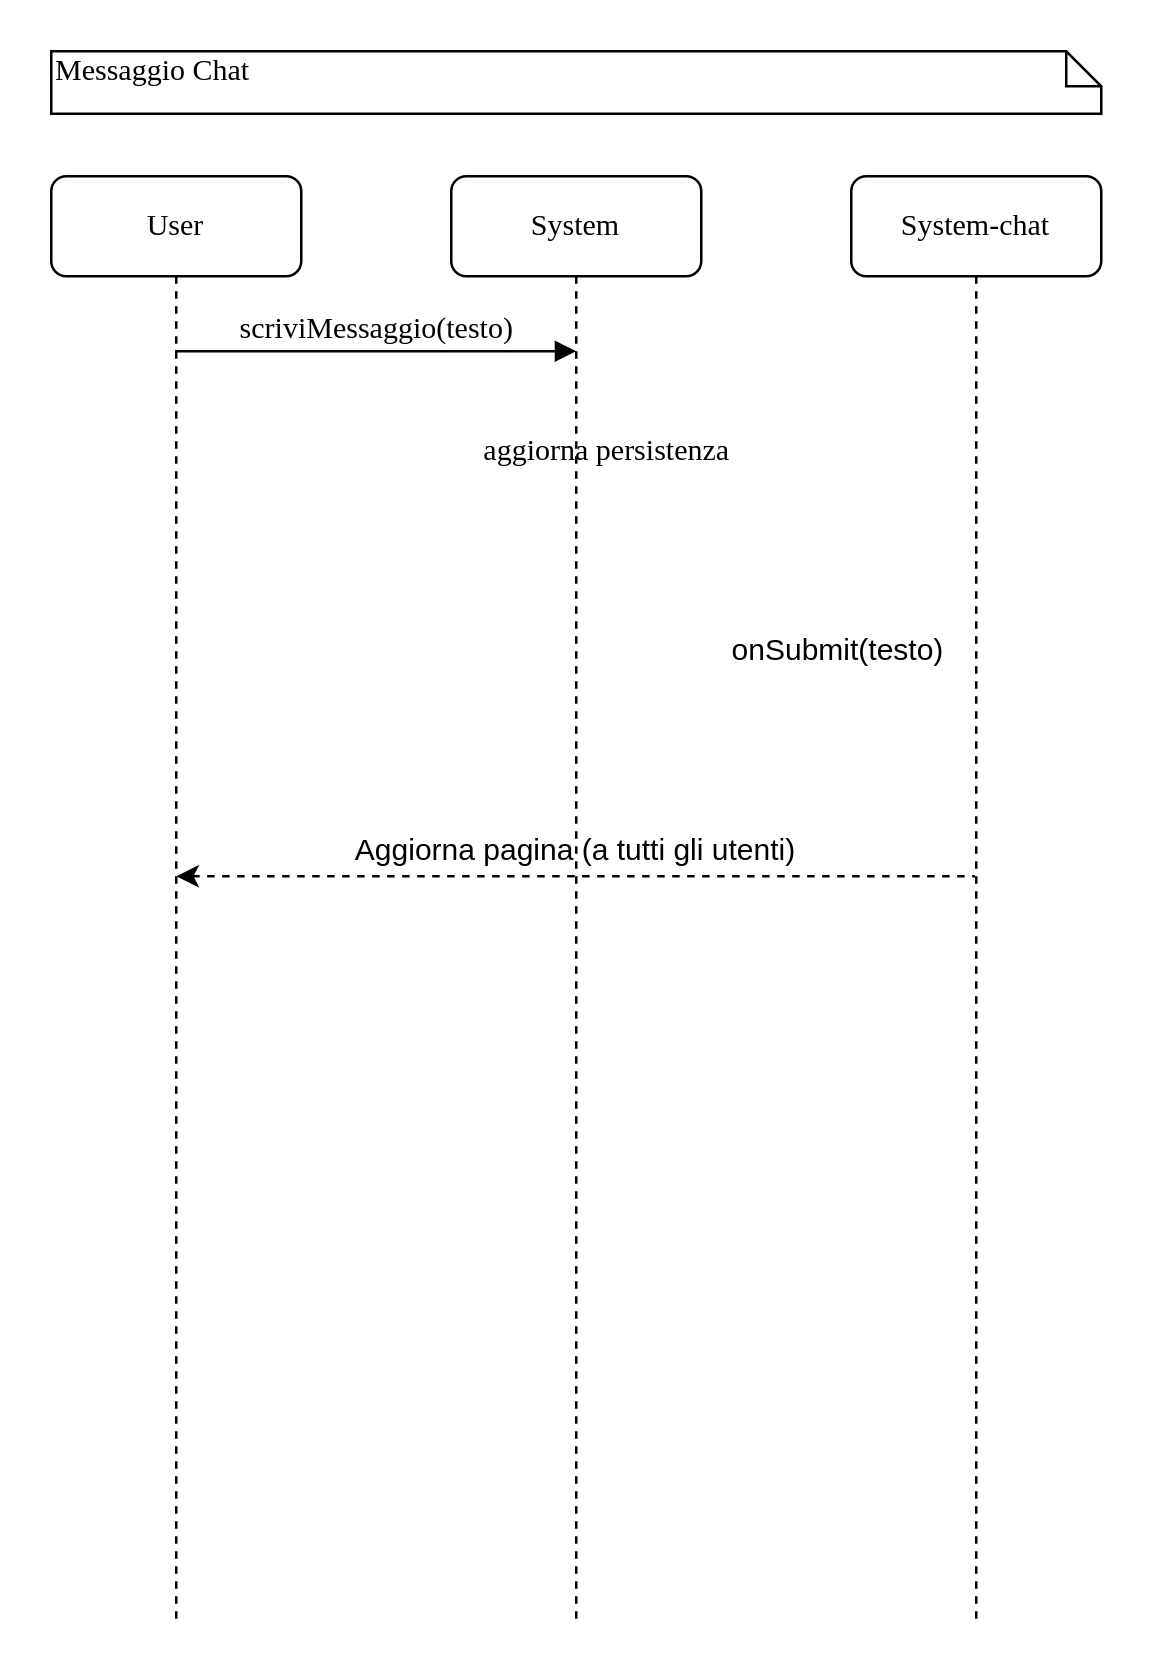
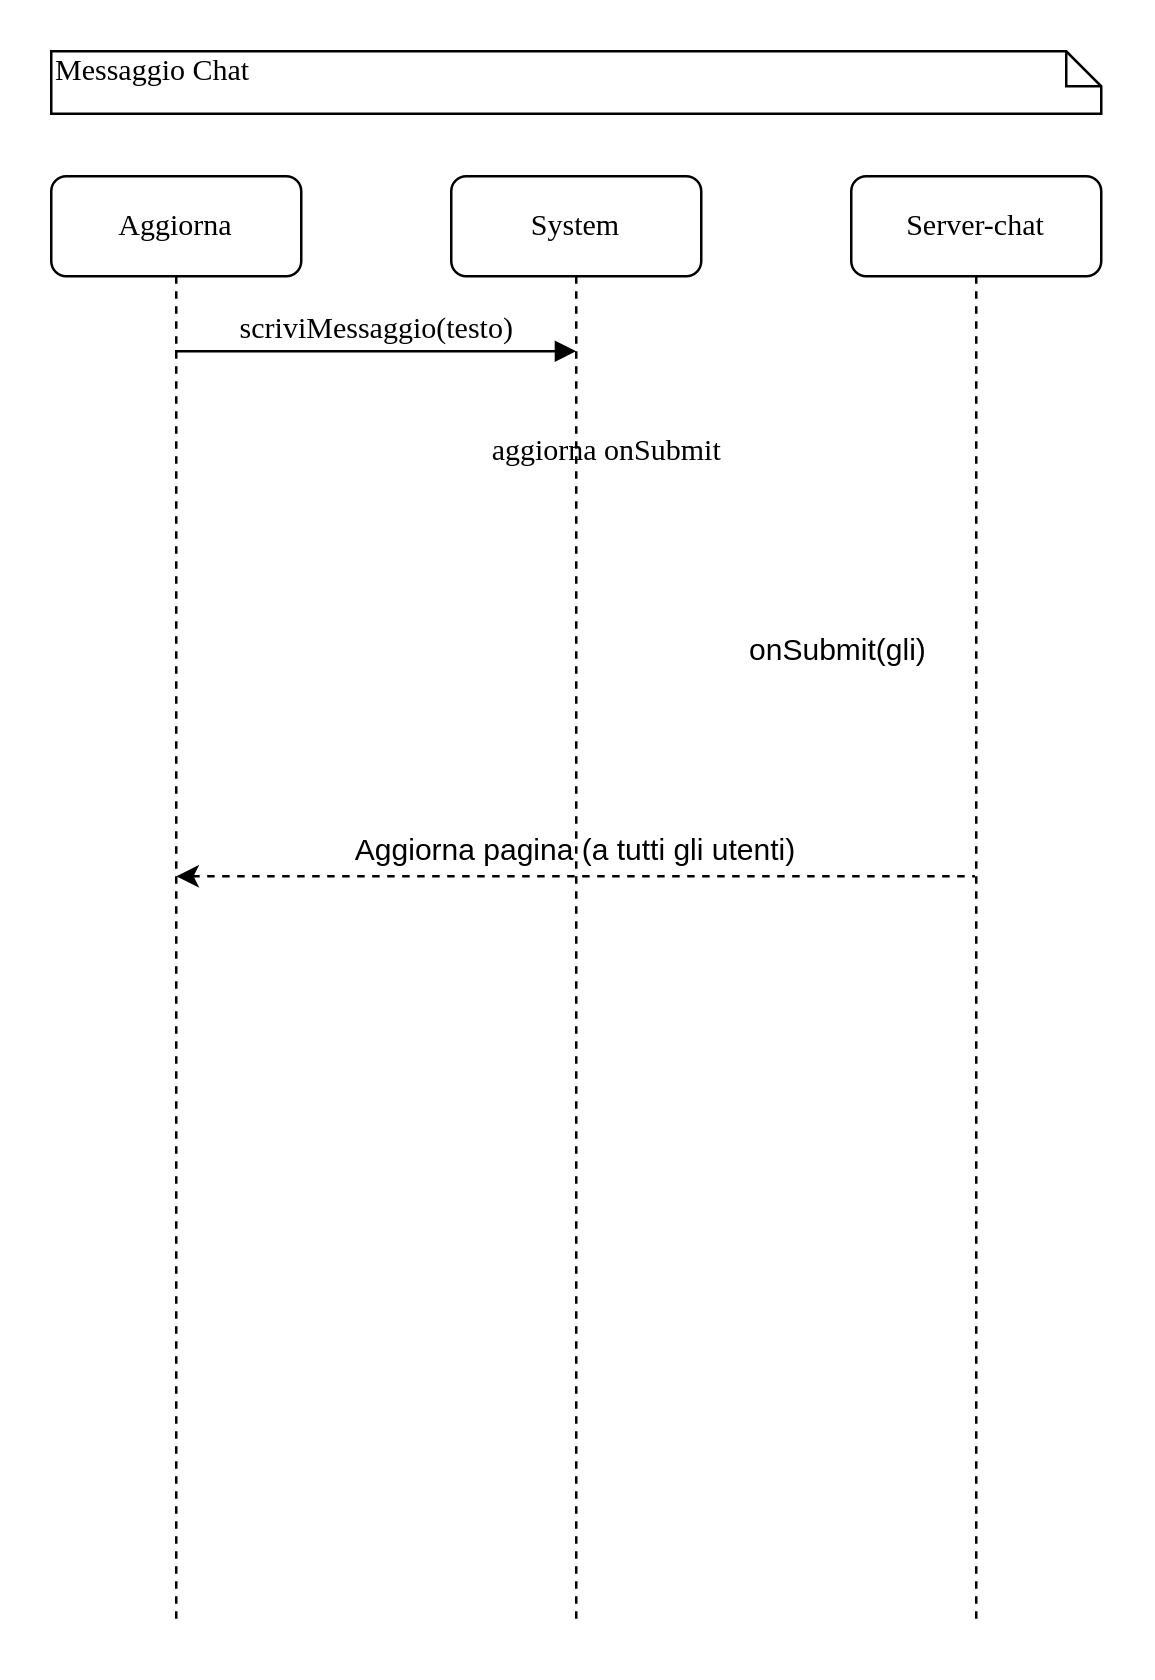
(176, 226) -> (176, 226)
(976, 226) -> (976, 226)
(608, 451) -> (608, 451)
(839, 651) -> (839, 651)
